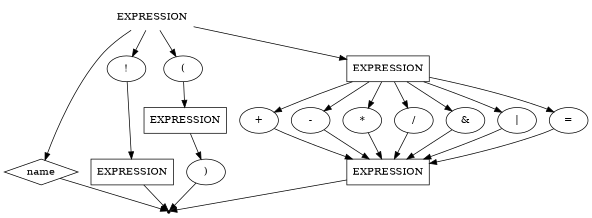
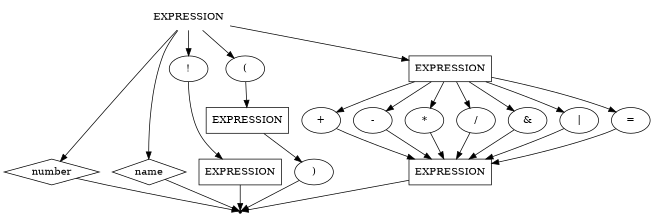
none -> (52, 172)
